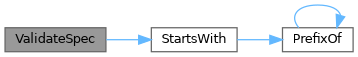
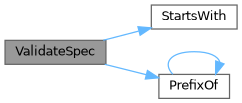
(253, 40) -> (126, 70)
